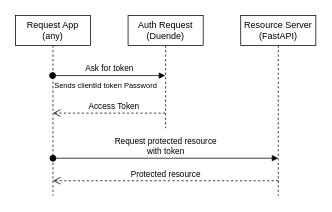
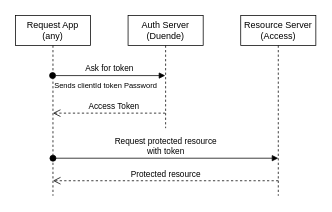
(165, 30) -> (165, 30)
(278, 30) -> (278, 30)
